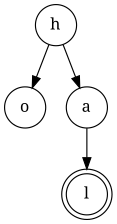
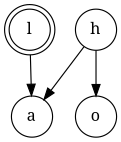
(87, 143) -> (31, 69)
